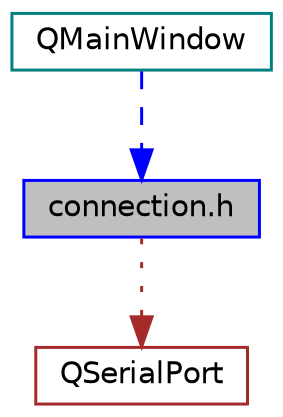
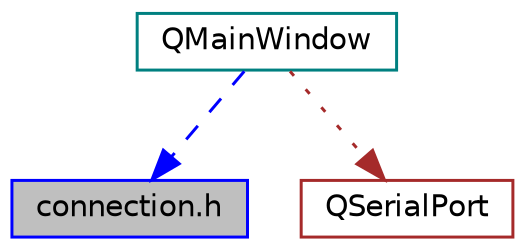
(142, 277) -> (327, 114)
